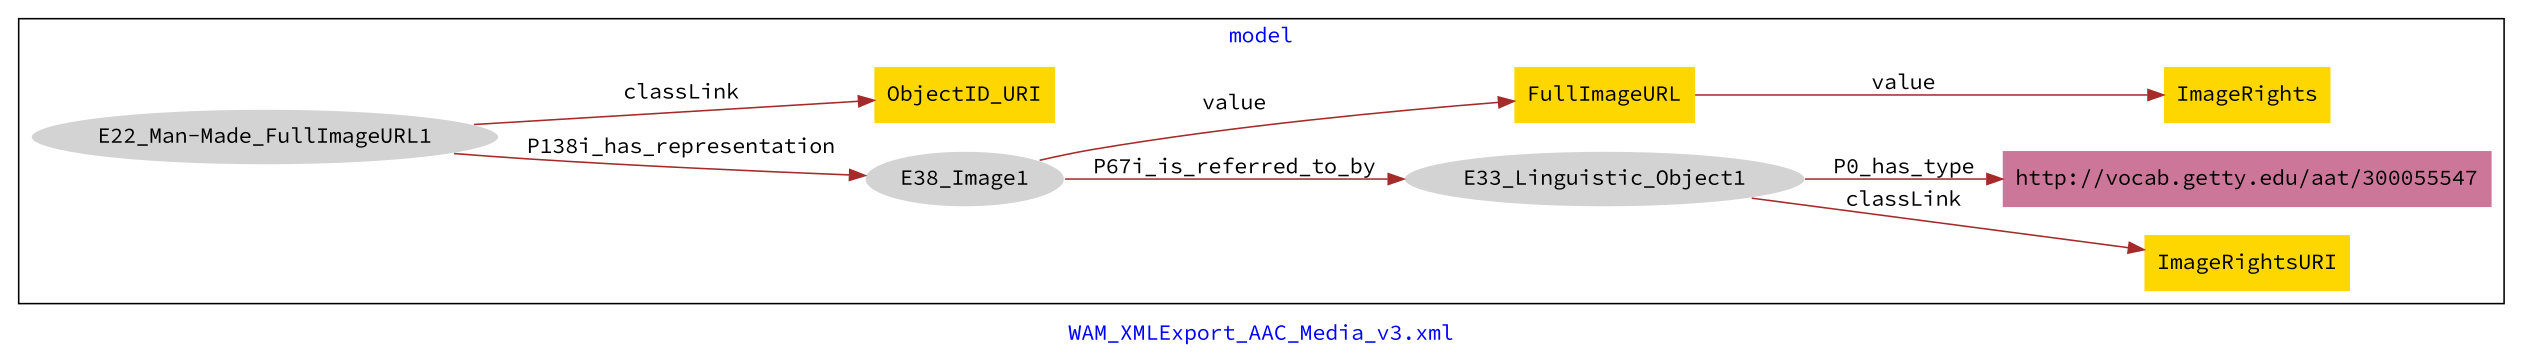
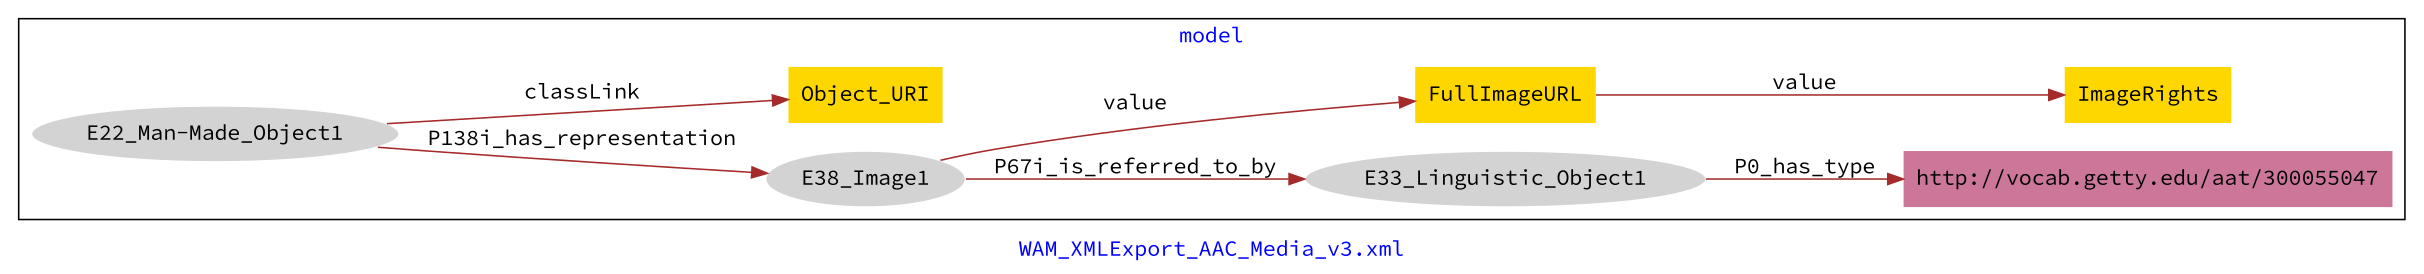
(965, 95) -> (866, 95)
(265, 137) -> (215, 134)
(2247, 179) -> (2148, 179)
(2247, 263) -> none
